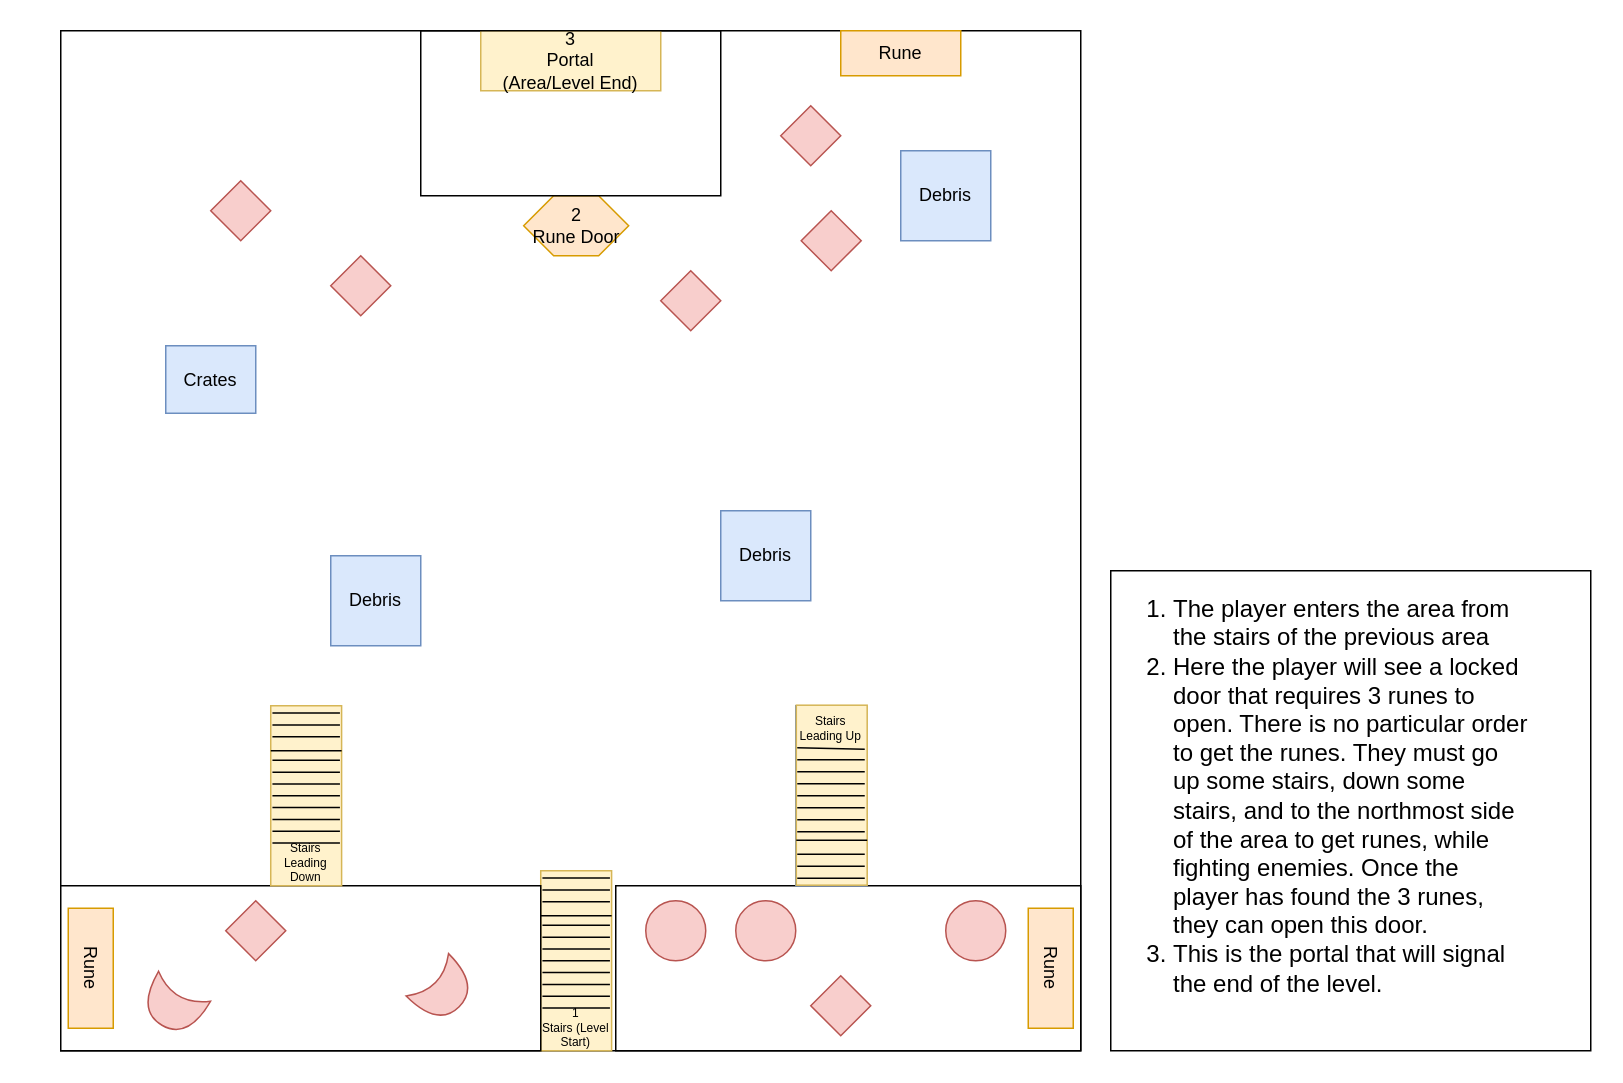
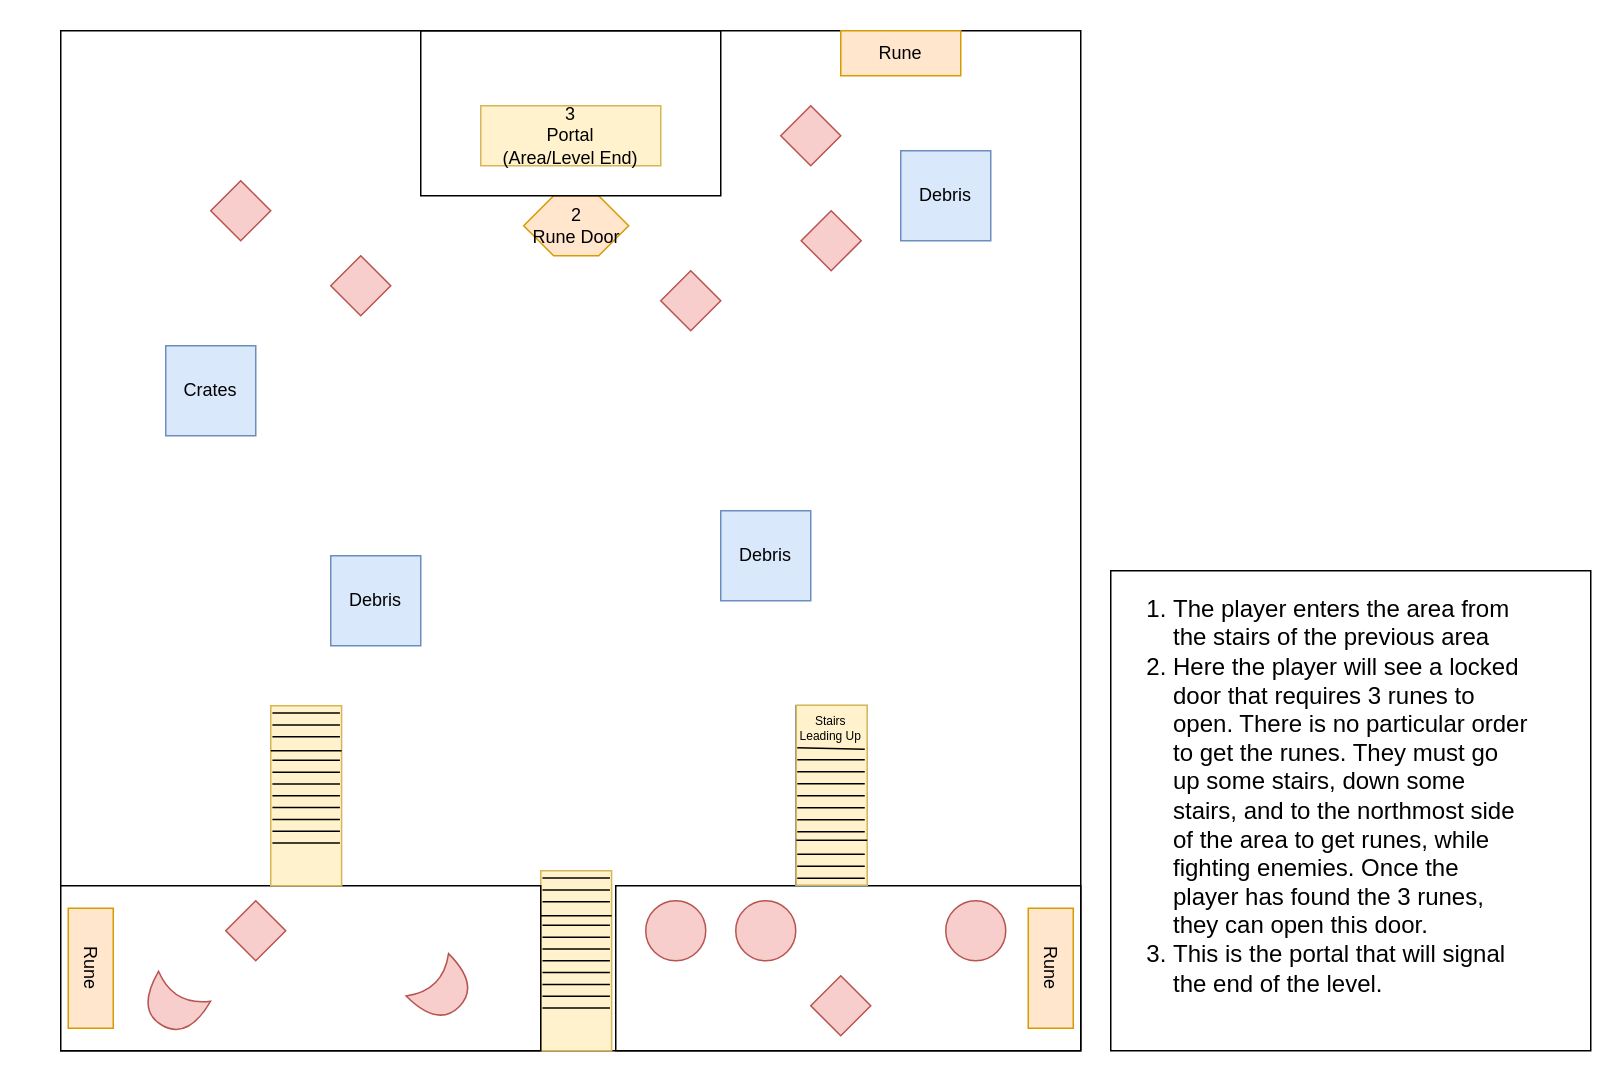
(571, 61) -> (571, 136)
(211, 380) -> (211, 391)
(306, 863) -> none
(576, 1028) -> none
